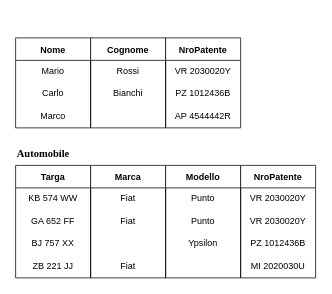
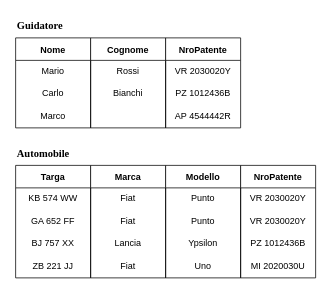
none -> (45, 27)
none -> (128, 244)
none -> (203, 267)
